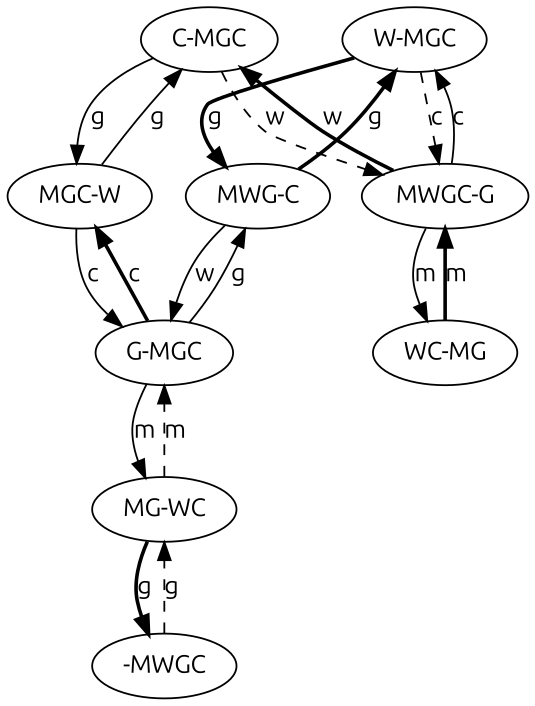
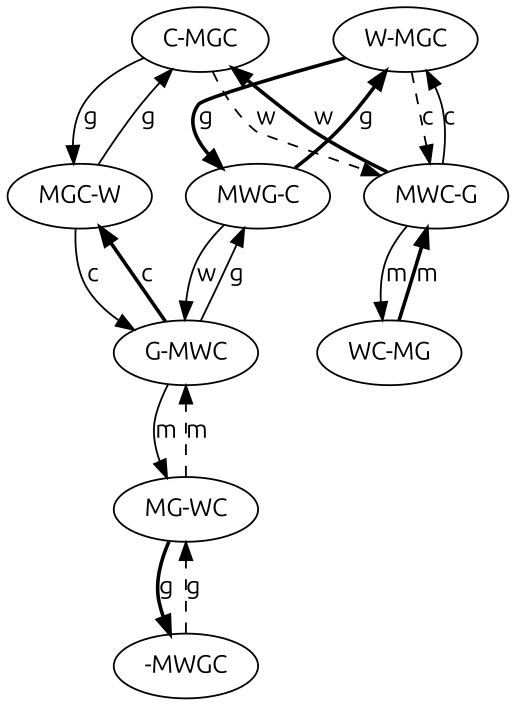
(445, 196) -> (436, 196)
(164, 353) -> (186, 353)
